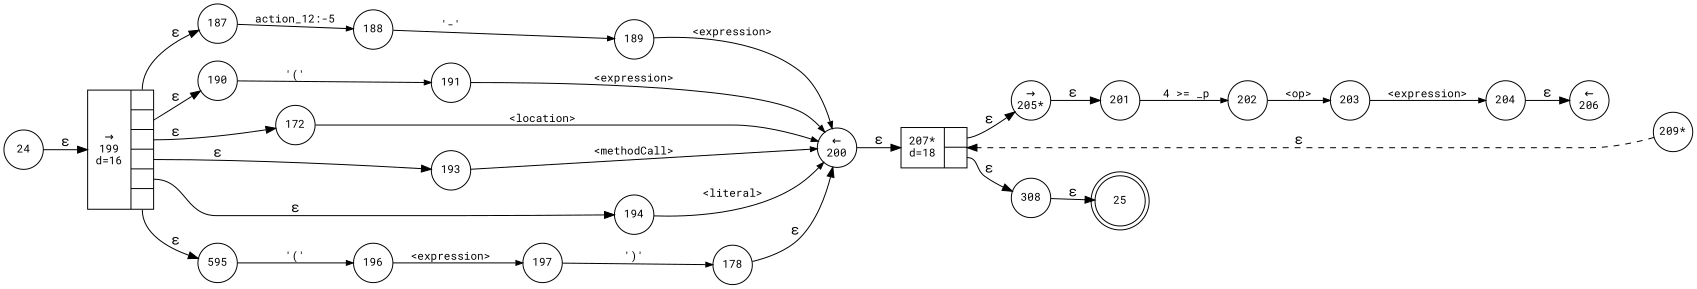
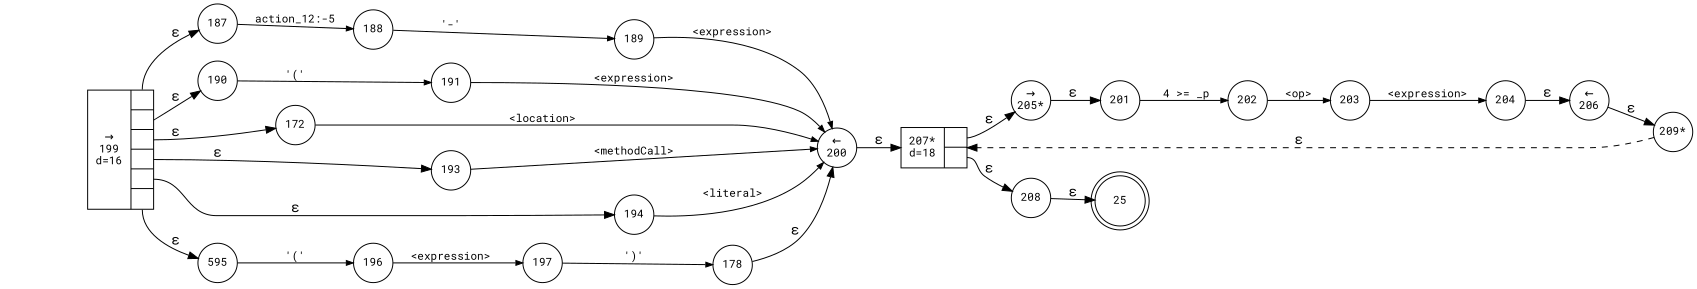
none -> (1627, 114)
(24, 150) -> none
(1031, 198) -> (1031, 198)
